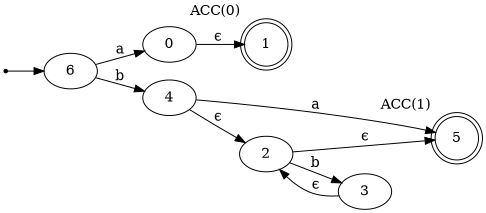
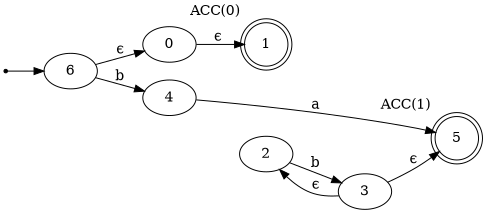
(120, 50) -> (120, 50)
(213, 124) -> none
(359, 146) -> (410, 171)
